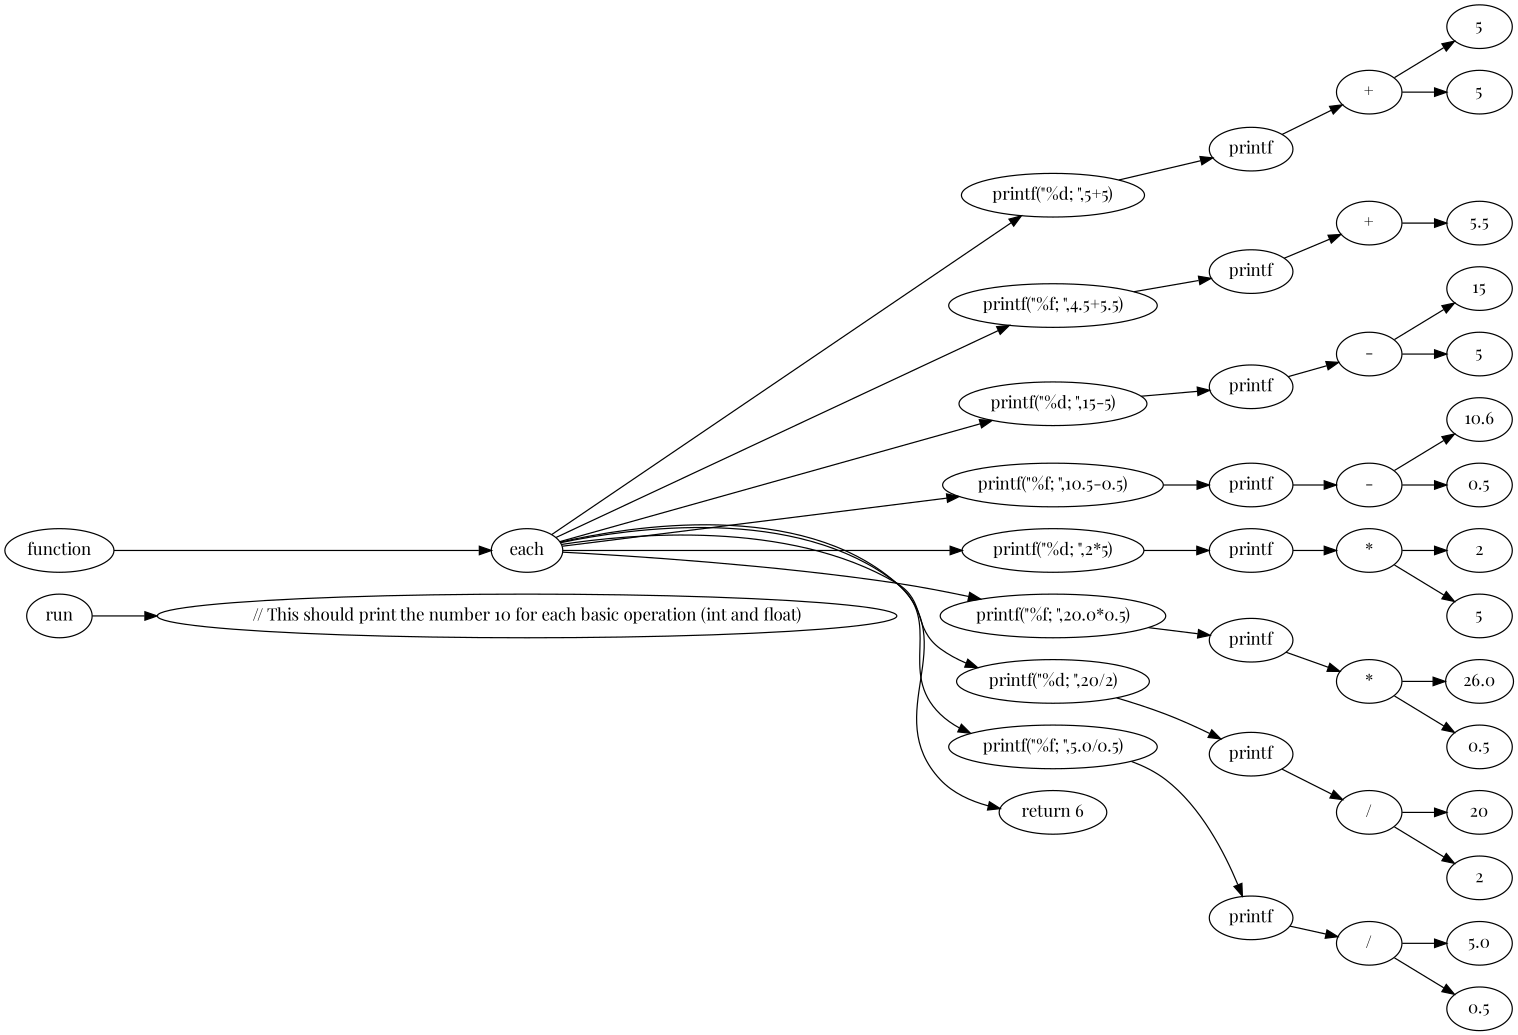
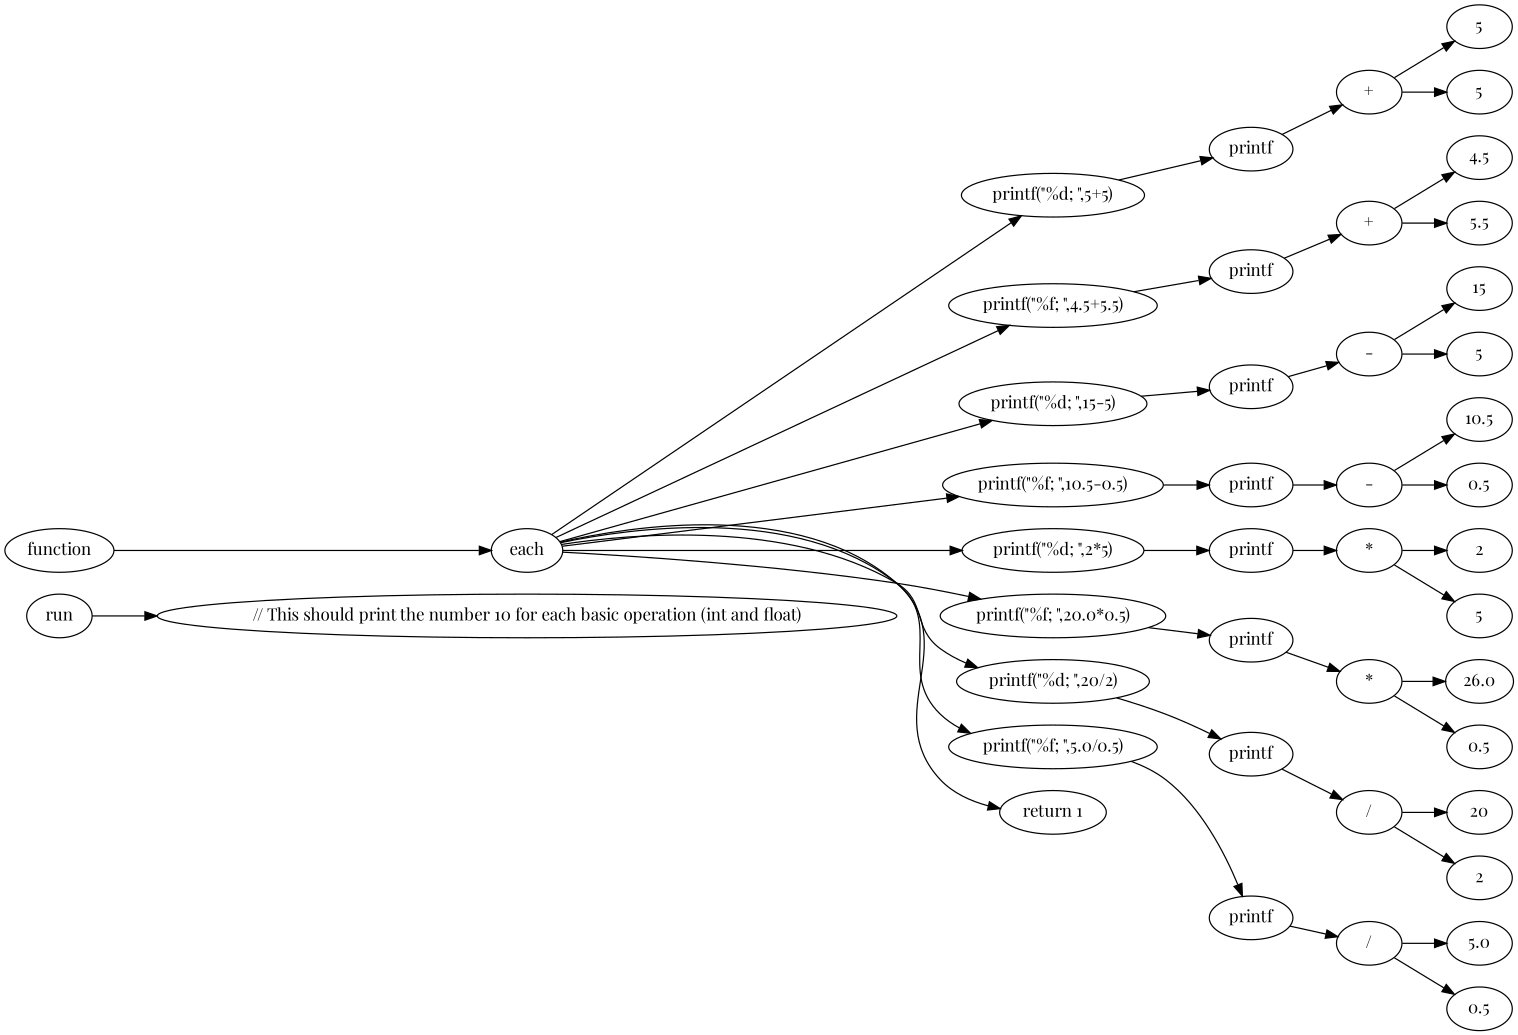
none -> (1479, 158)
(1479, 420) -> (1479, 420)
(1053, 812) -> (1053, 812)
